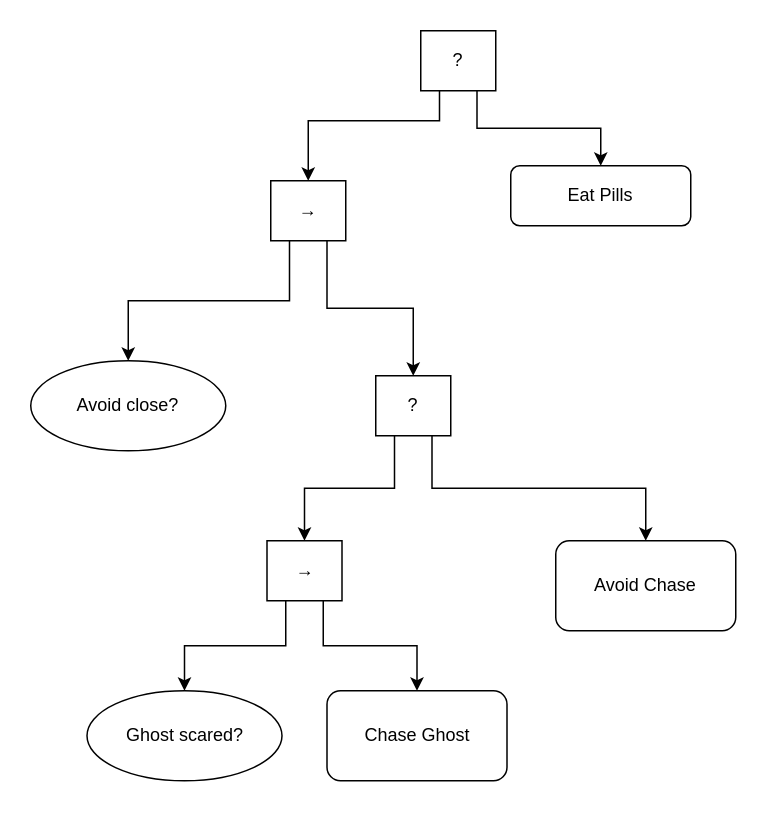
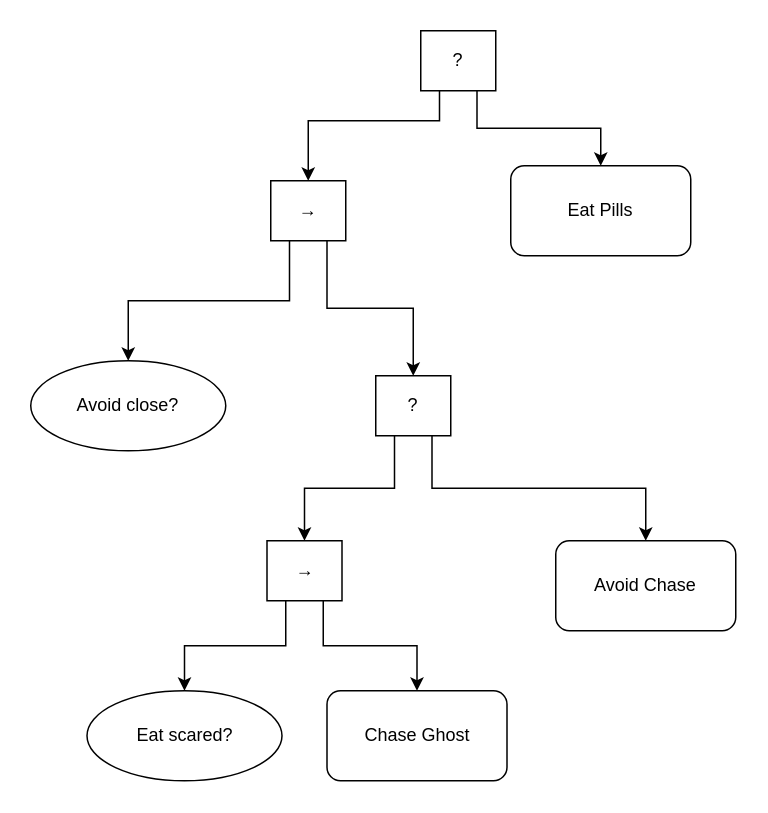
(601, 196) -> (601, 211)
(185, 736) -> (185, 736)
